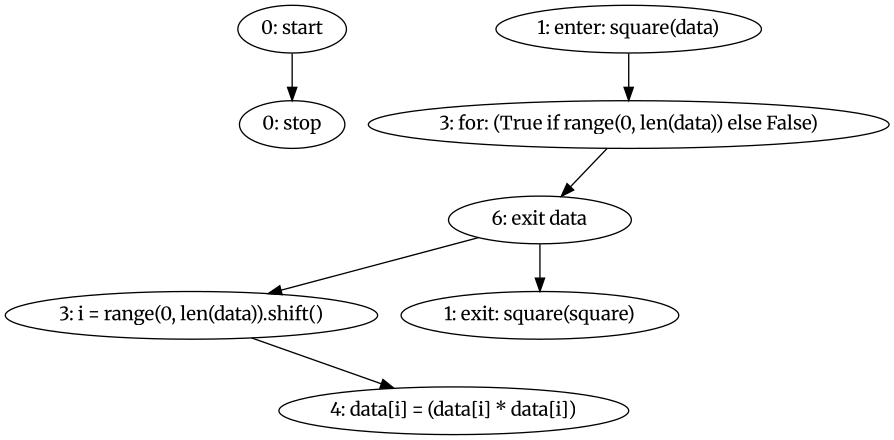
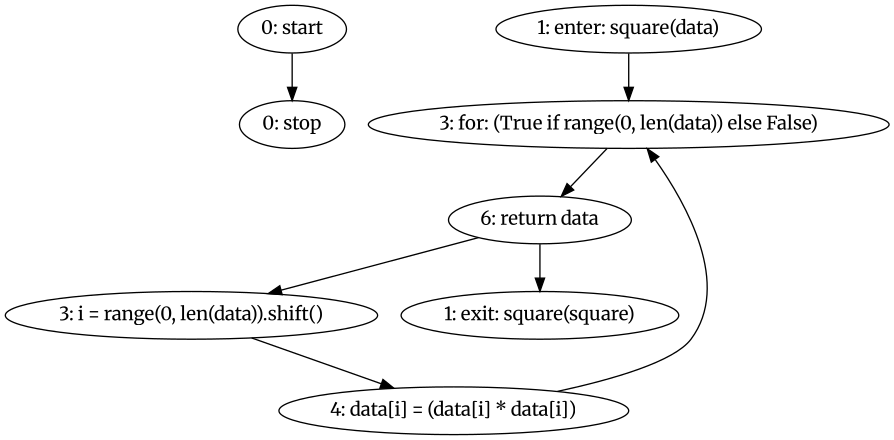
(540, 220) -> (540, 220)
none -> (702, 317)
